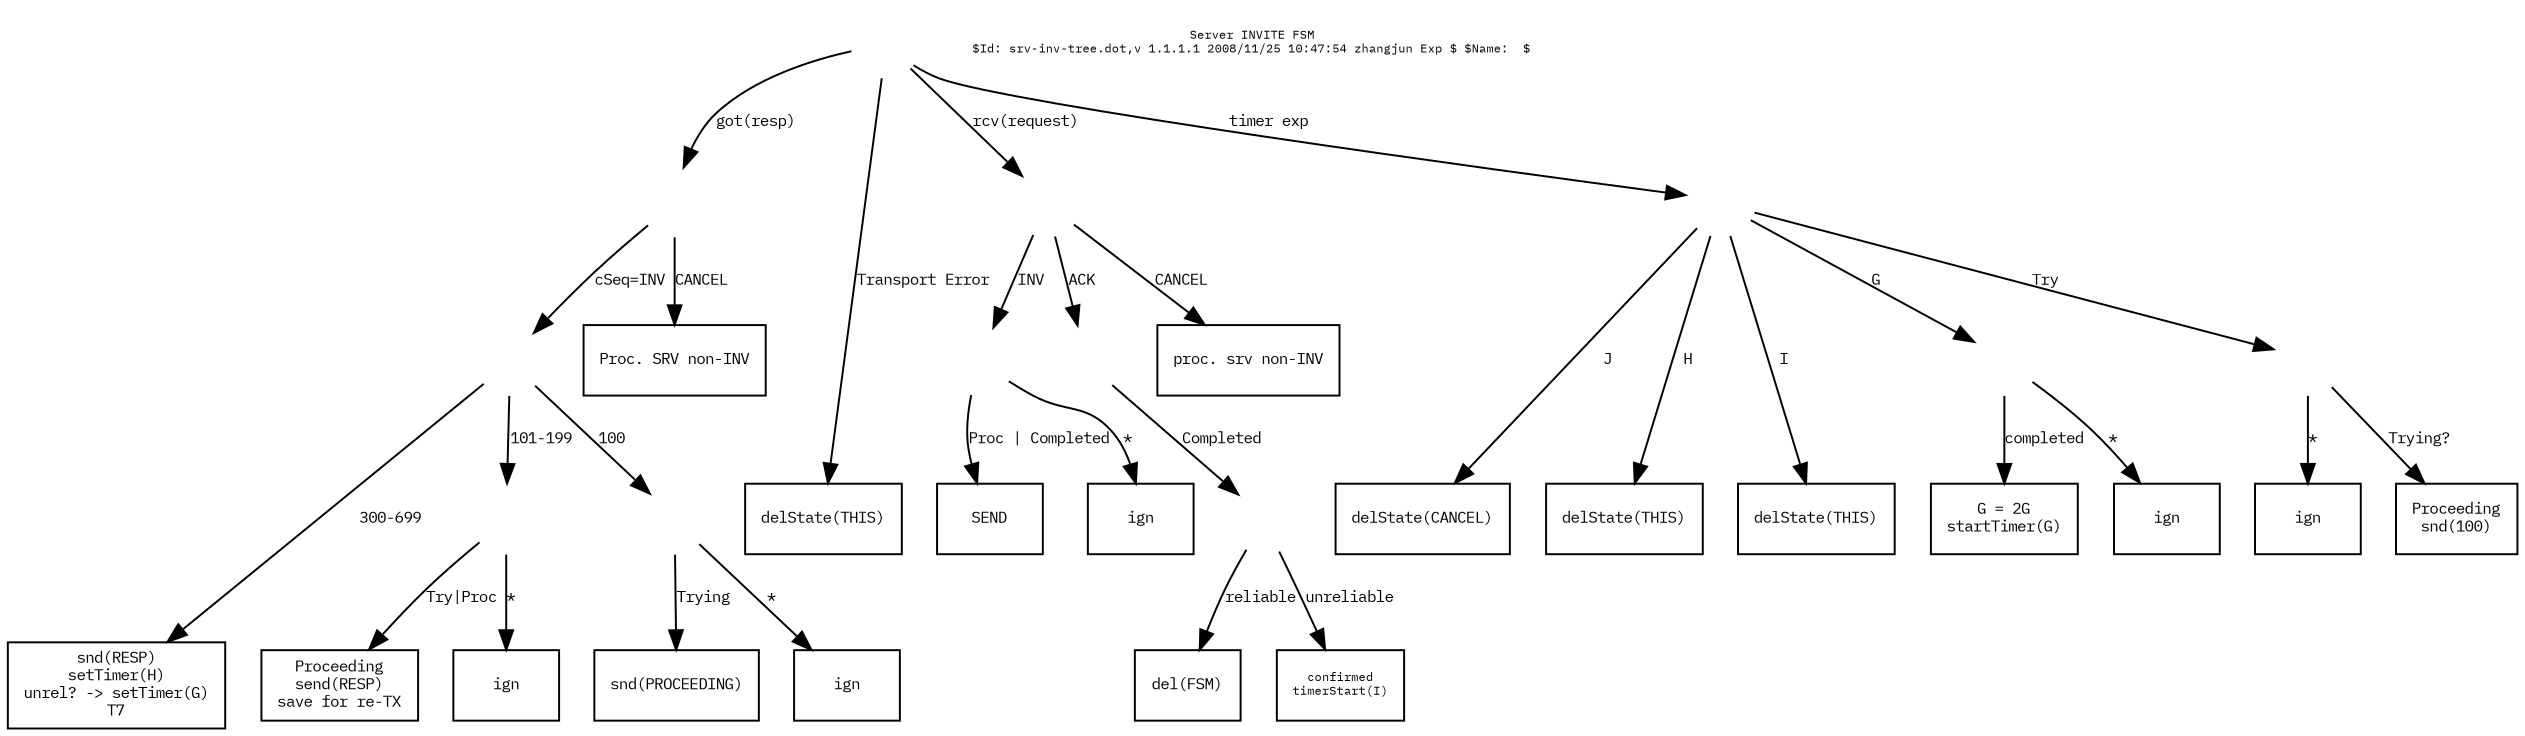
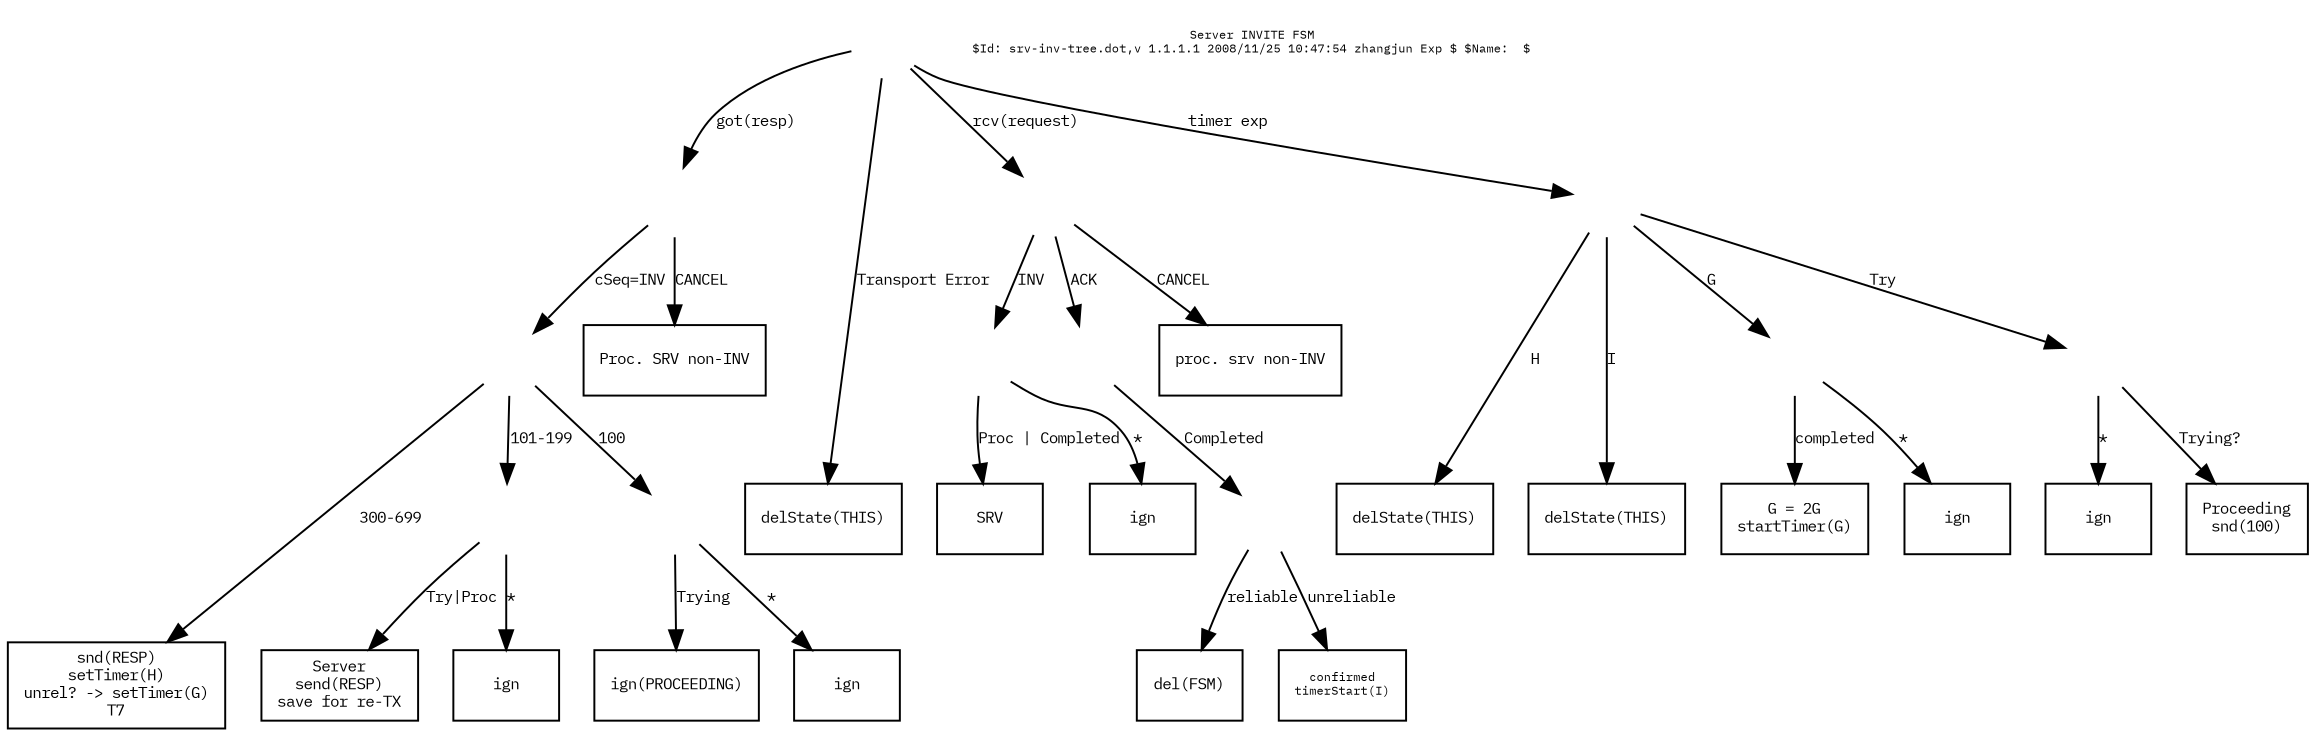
(990, 519) -> (990, 519)
(1423, 519) -> none
(340, 685) -> (340, 685)
(677, 685) -> (677, 685)
